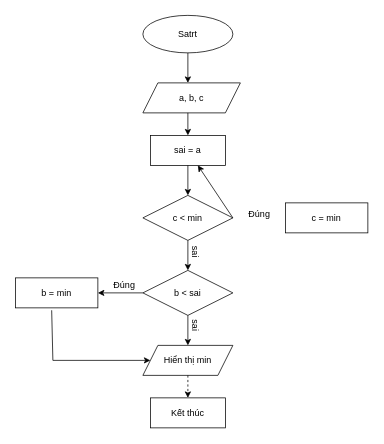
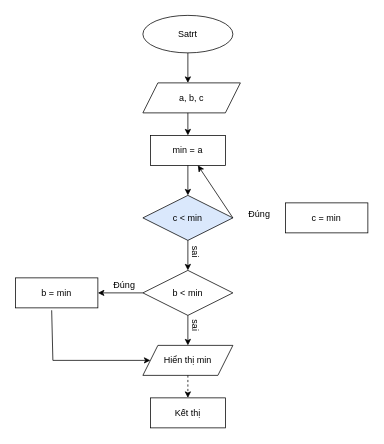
(188, 150) -> (188, 150)
(188, 218) -> (188, 218)
(188, 293) -> (188, 293)
(188, 413) -> (188, 413)
